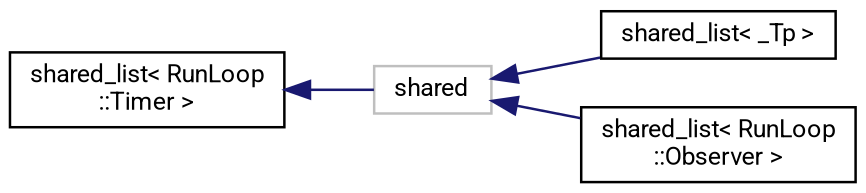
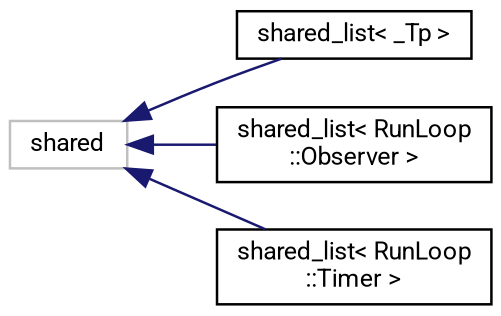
(342, 90) -> (207, 204)
